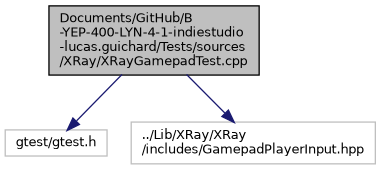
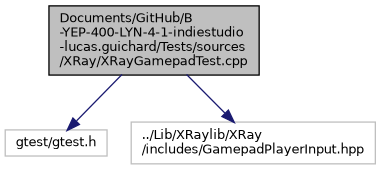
(253, 143) -> (253, 143)
